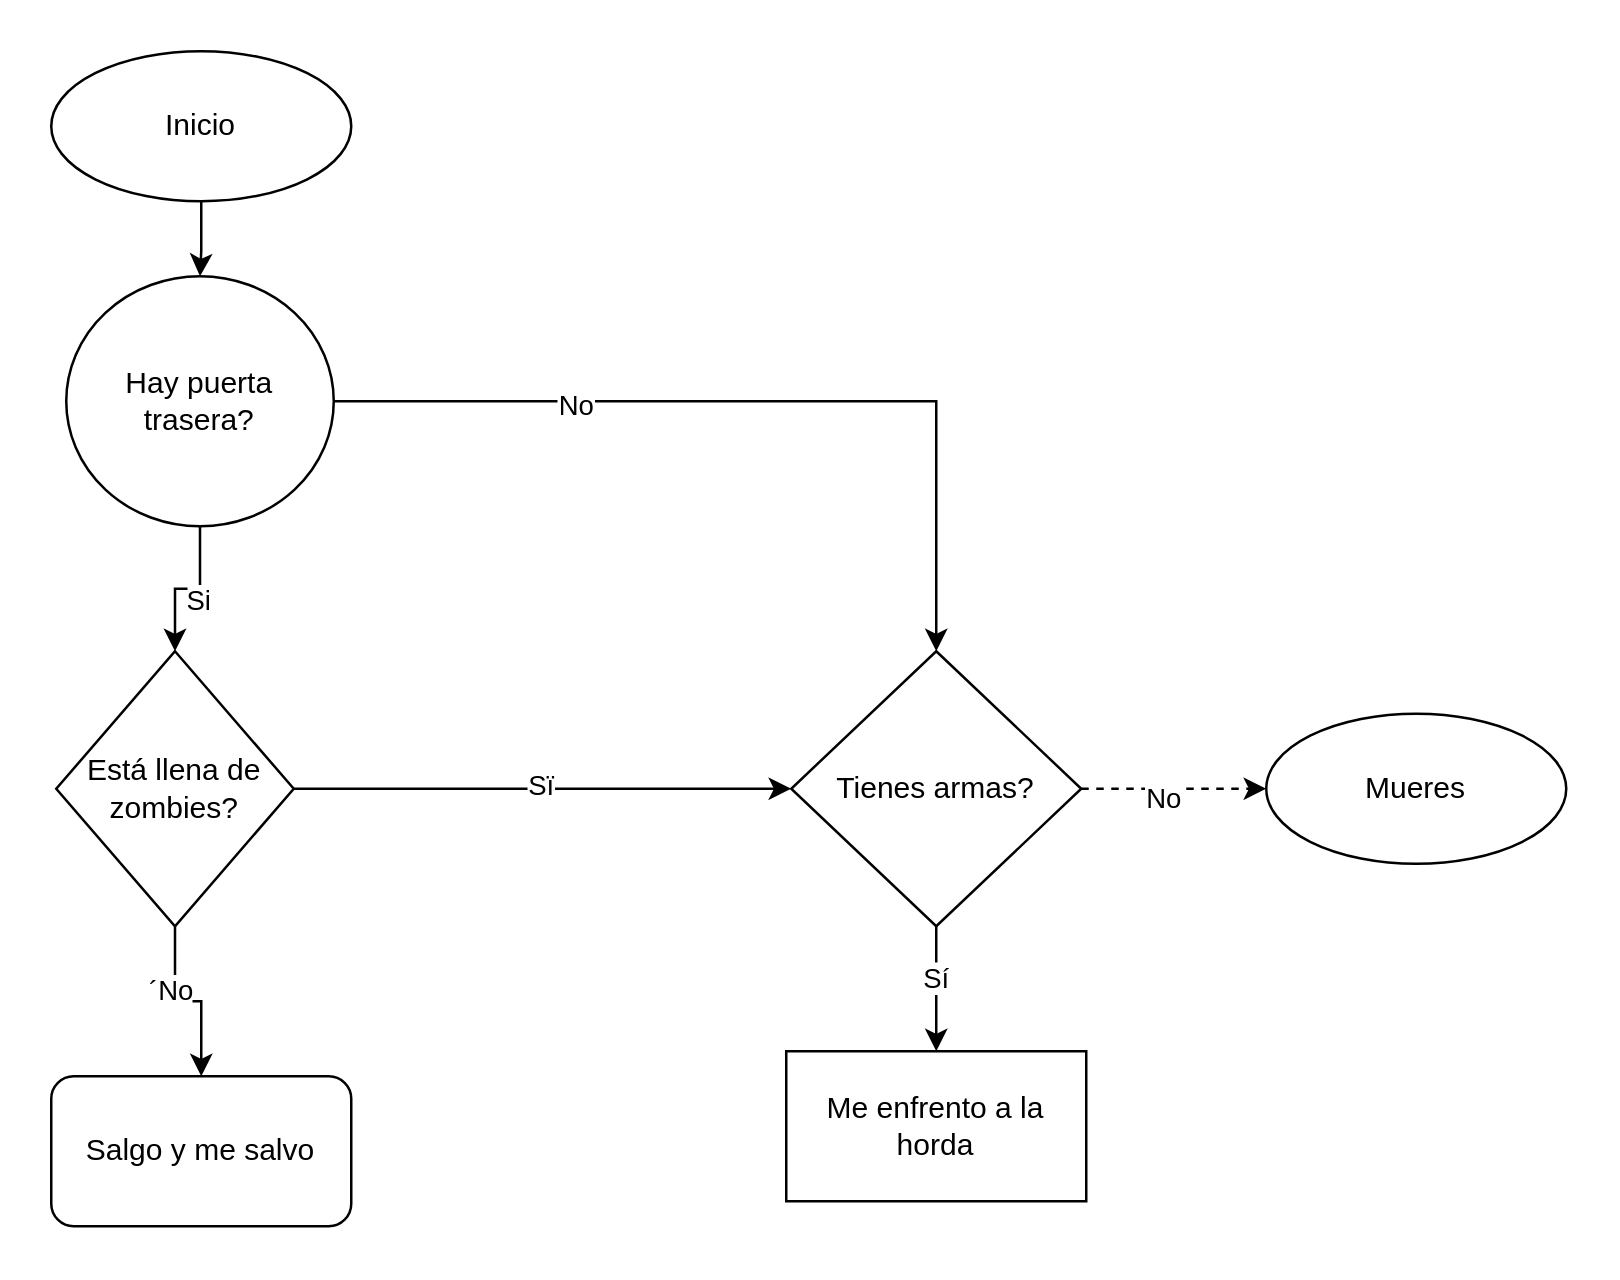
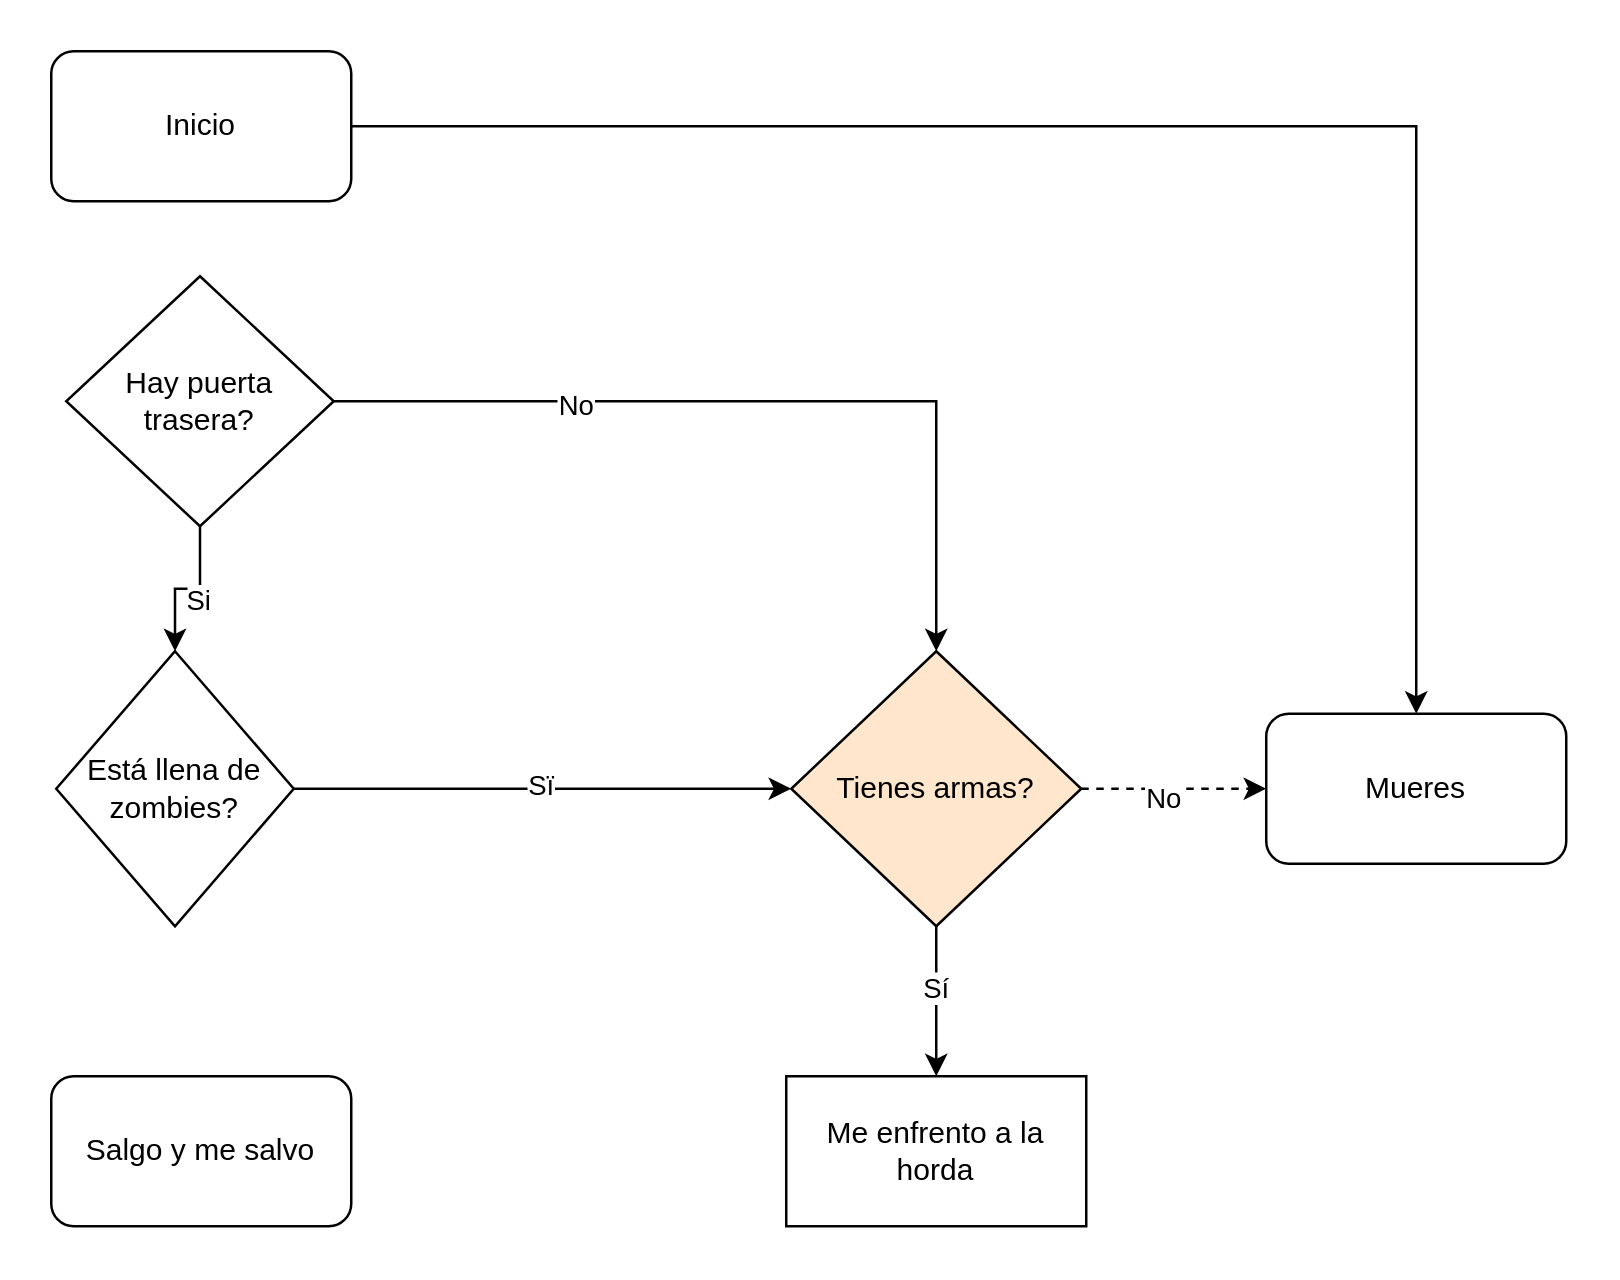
(201, 126) -> (201, 126)
(201, 230) -> (1169, 126)
(200, 401) -> (200, 401)
(936, 789) -> (936, 789)
(1416, 789) -> (1416, 789)
(181, 1001) -> none
(936, 1126) -> (936, 1151)
